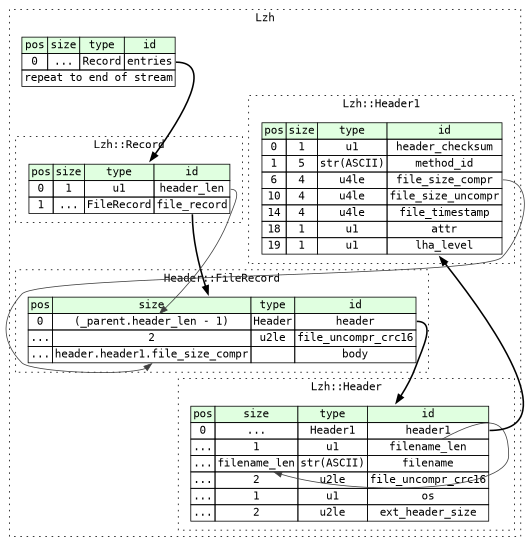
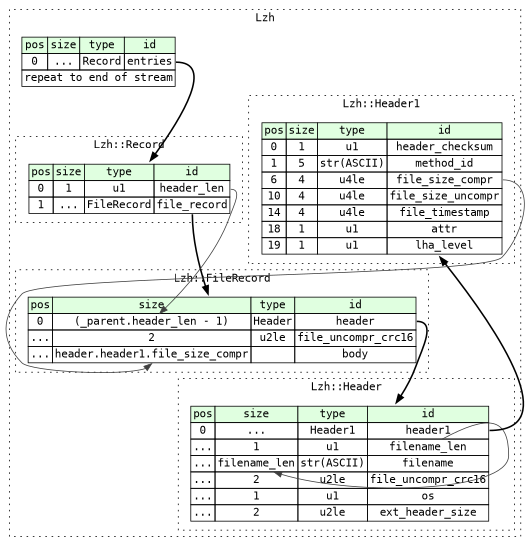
(222, 279) -> (222, 279)
